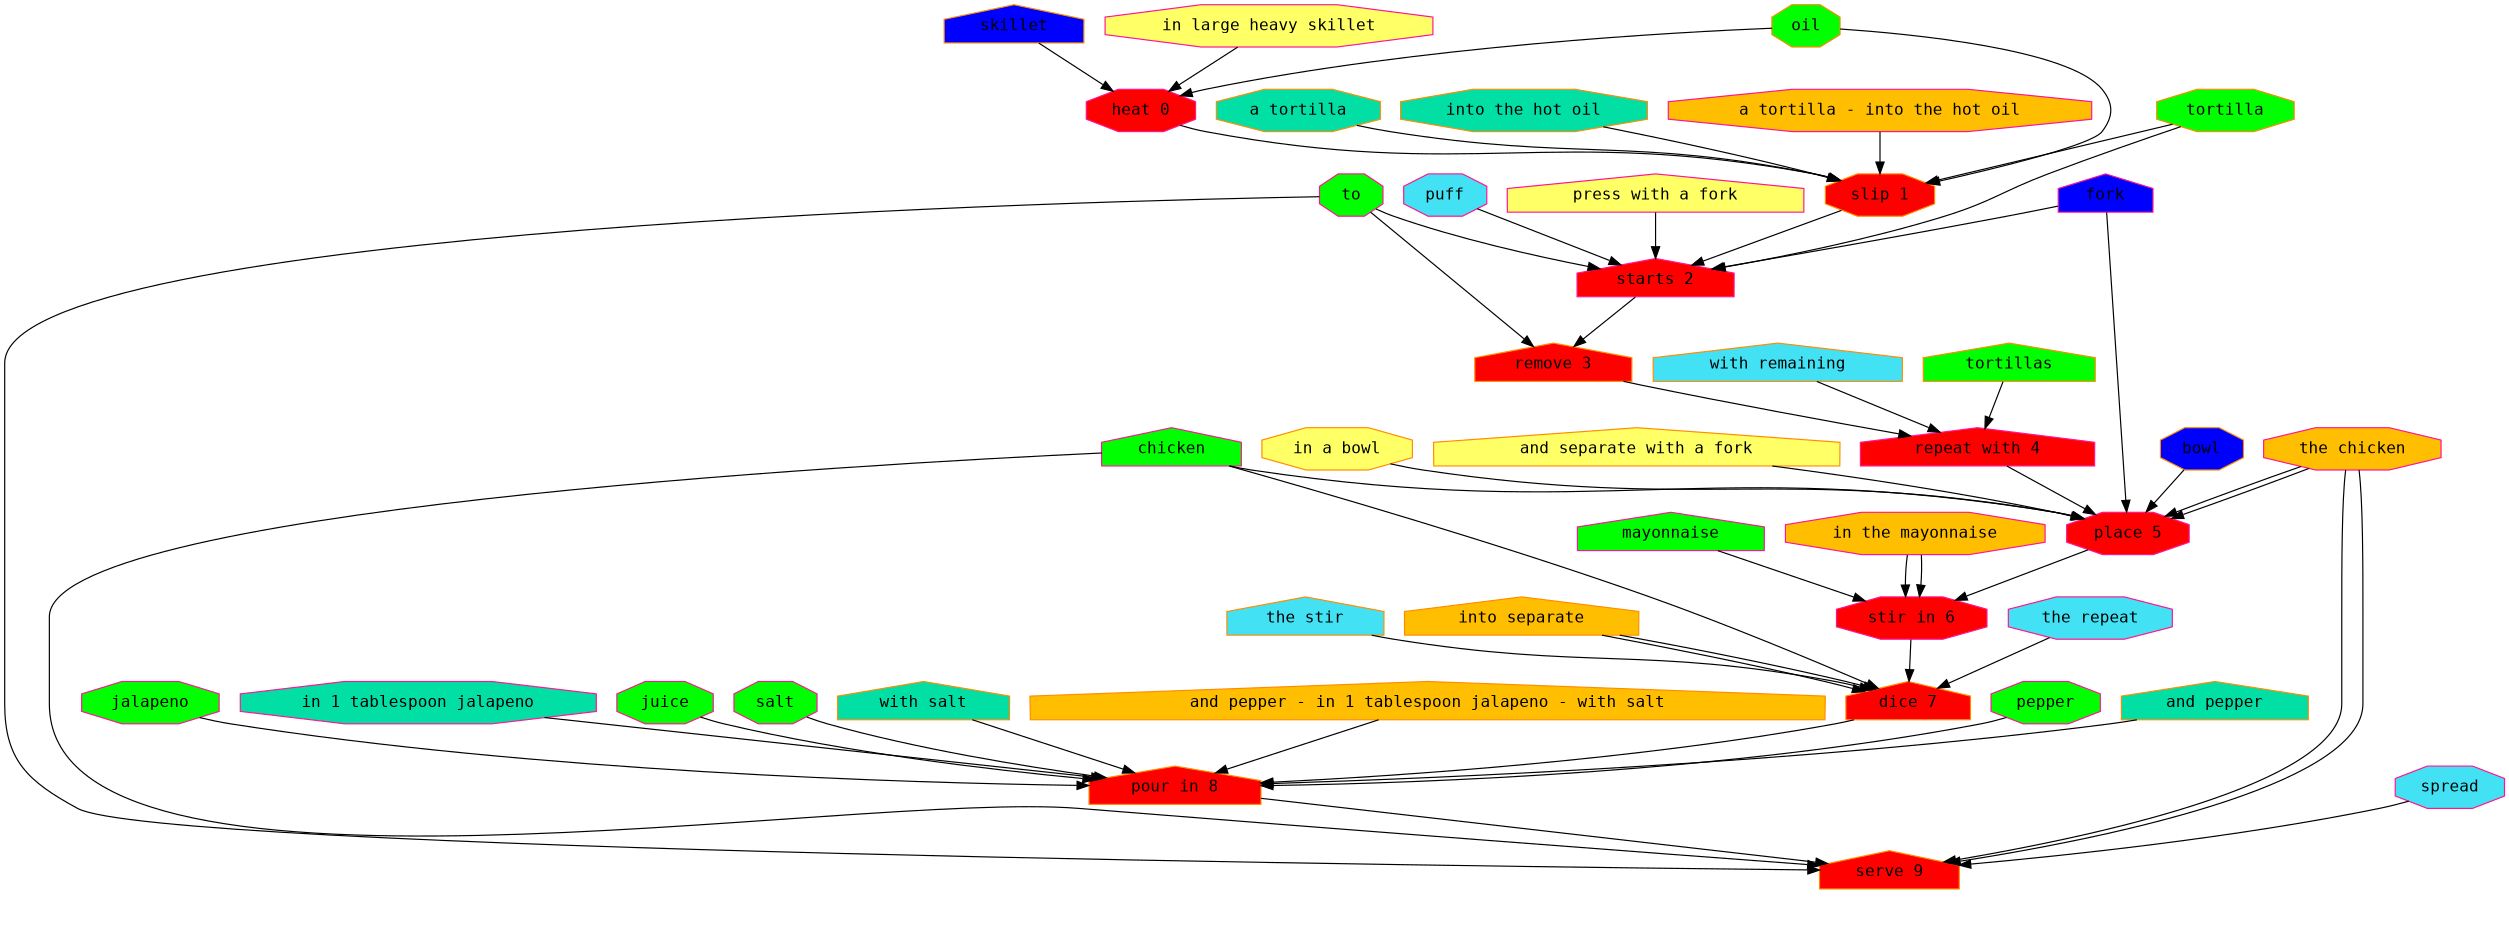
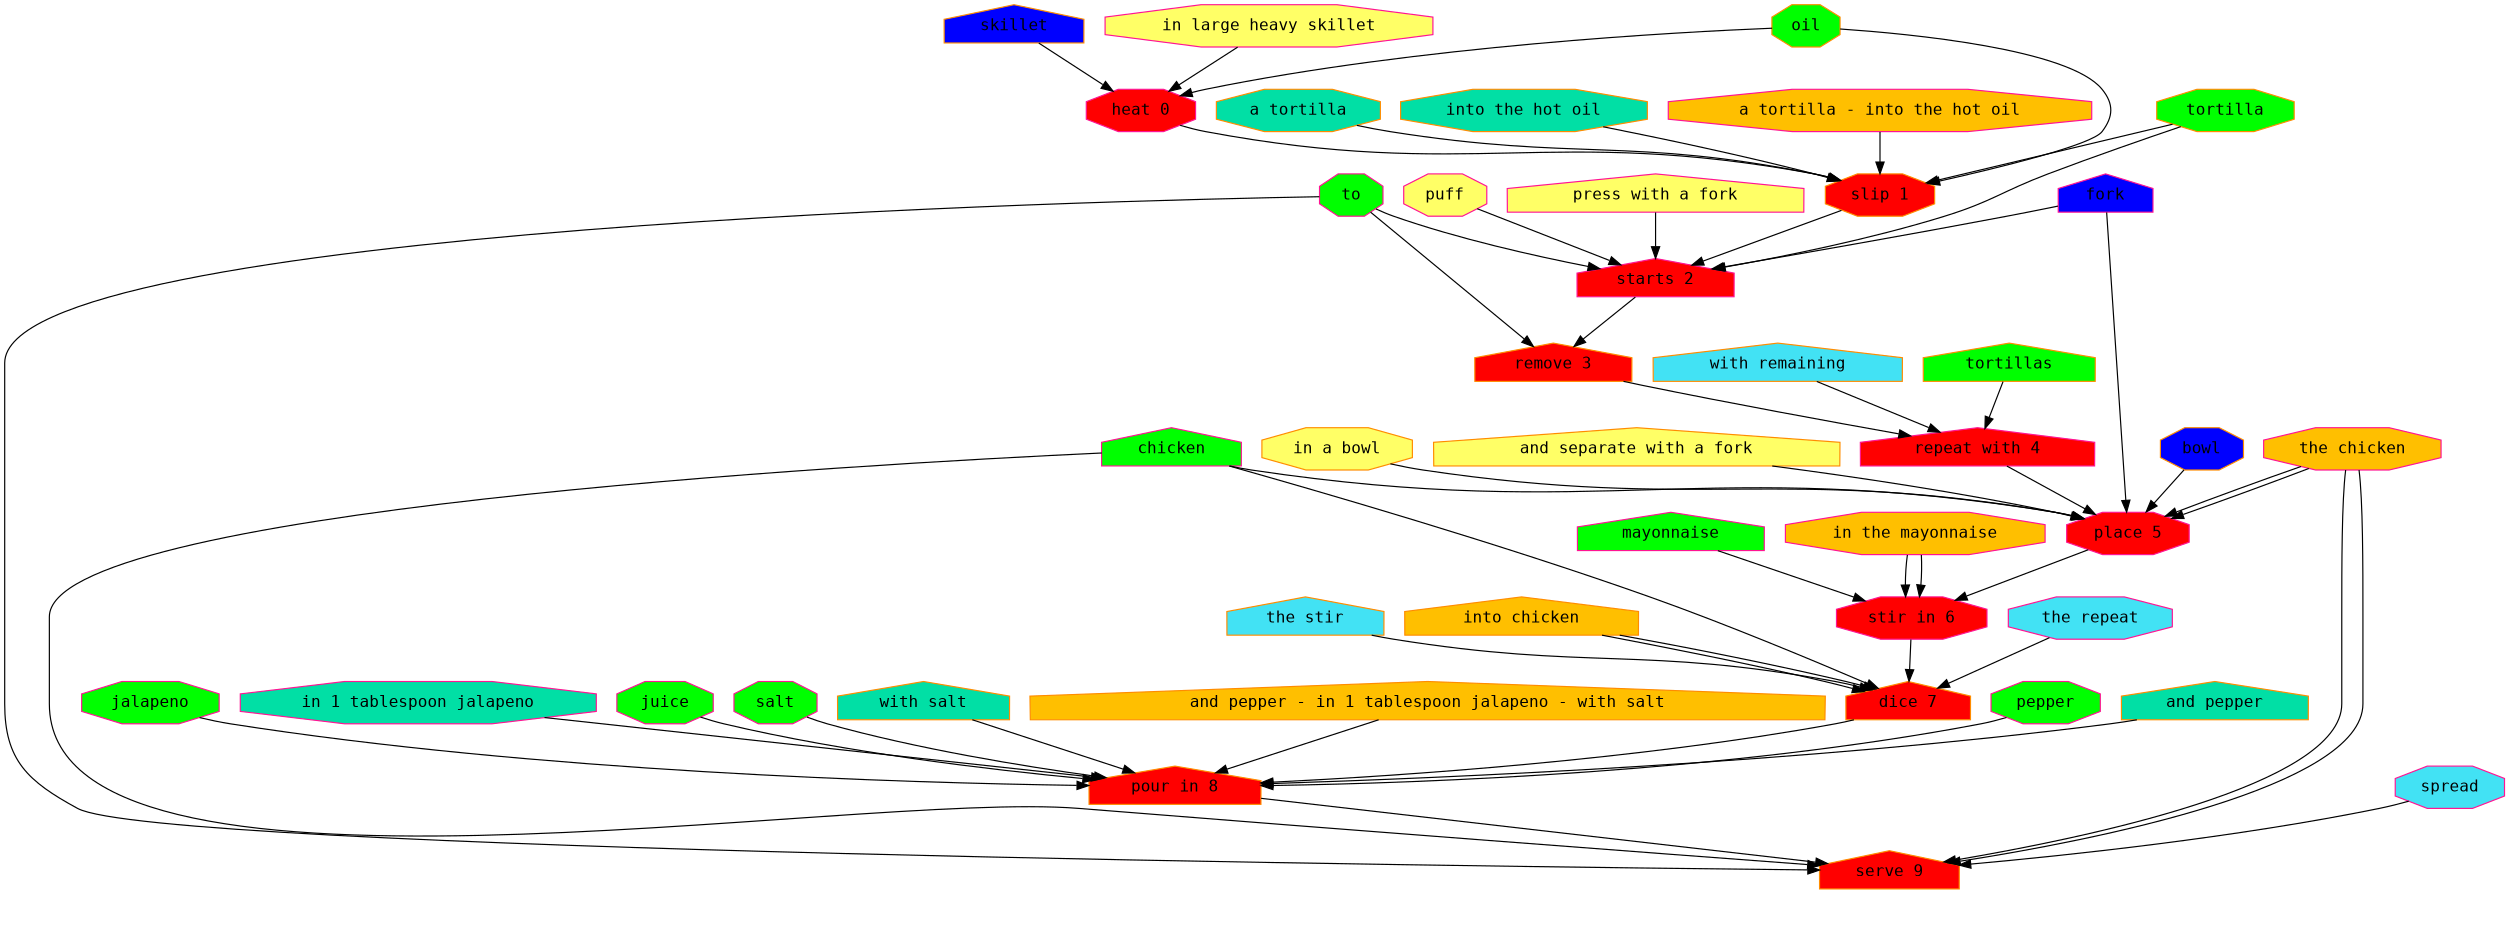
(1445, 195) -> (1445, 195)
(1522, 618) -> (1522, 618)
